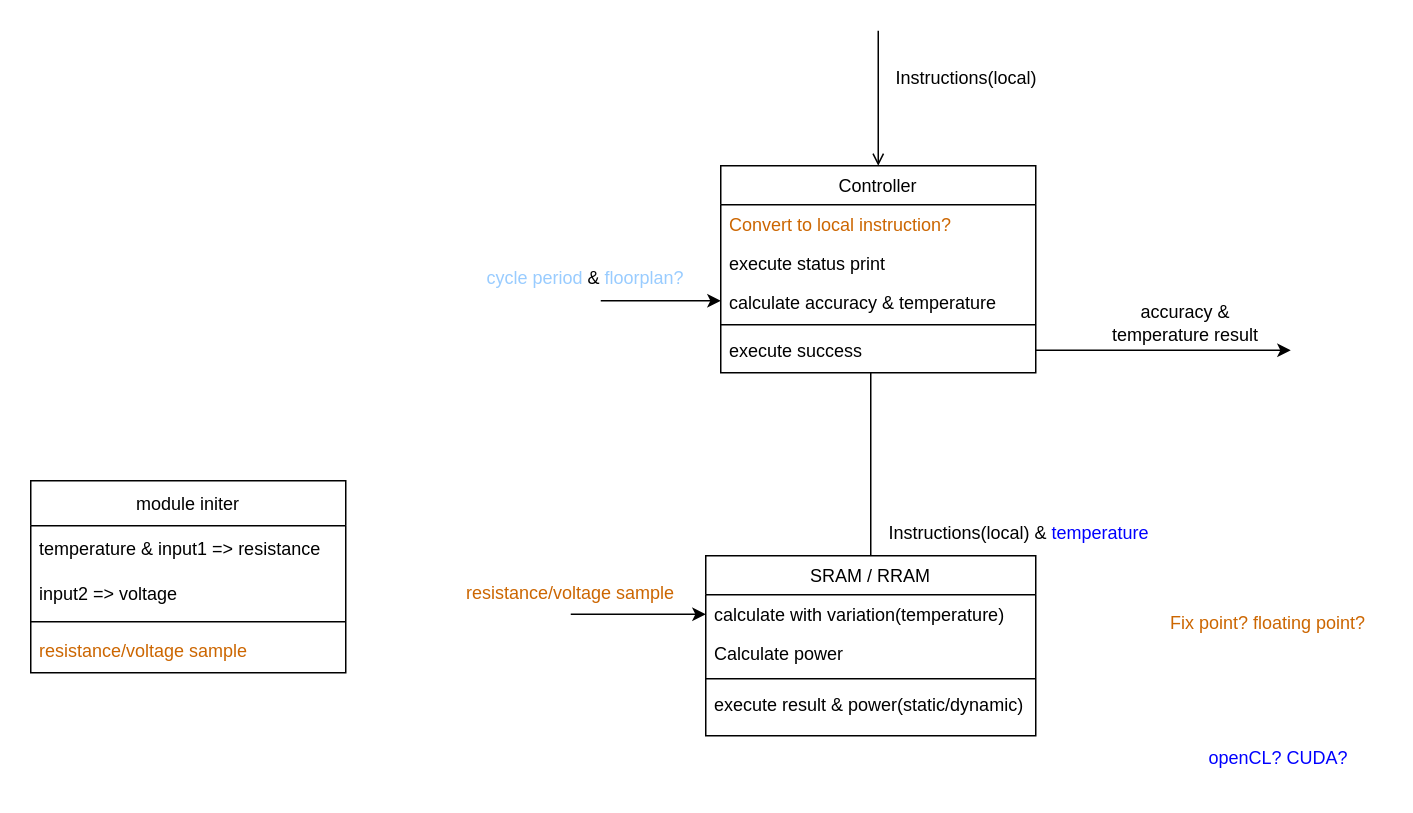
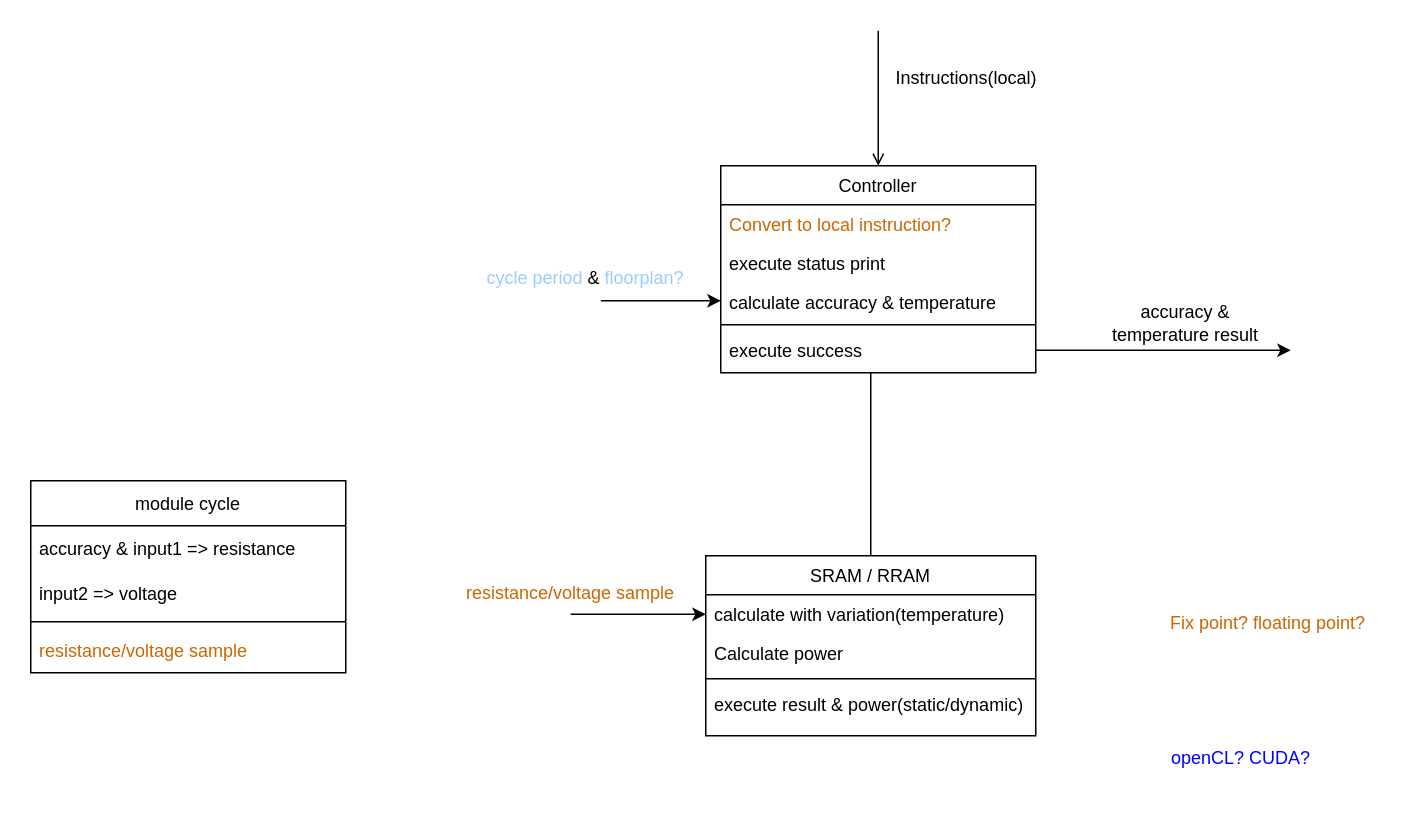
(188, 504) -> (188, 504)
(1019, 533) -> none
(196, 549) -> (181, 549)
(1279, 758) -> (1241, 758)
